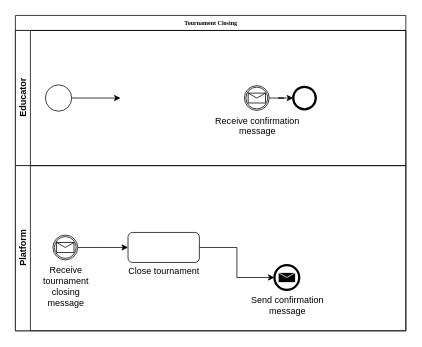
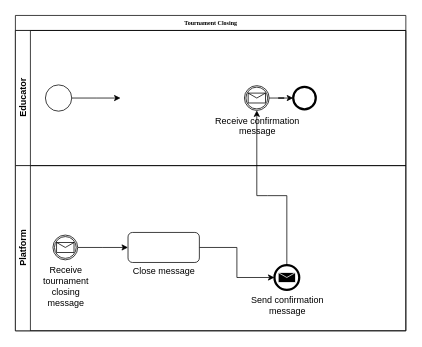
none -> (266, 195)
(164, 271) -> (164, 271)
